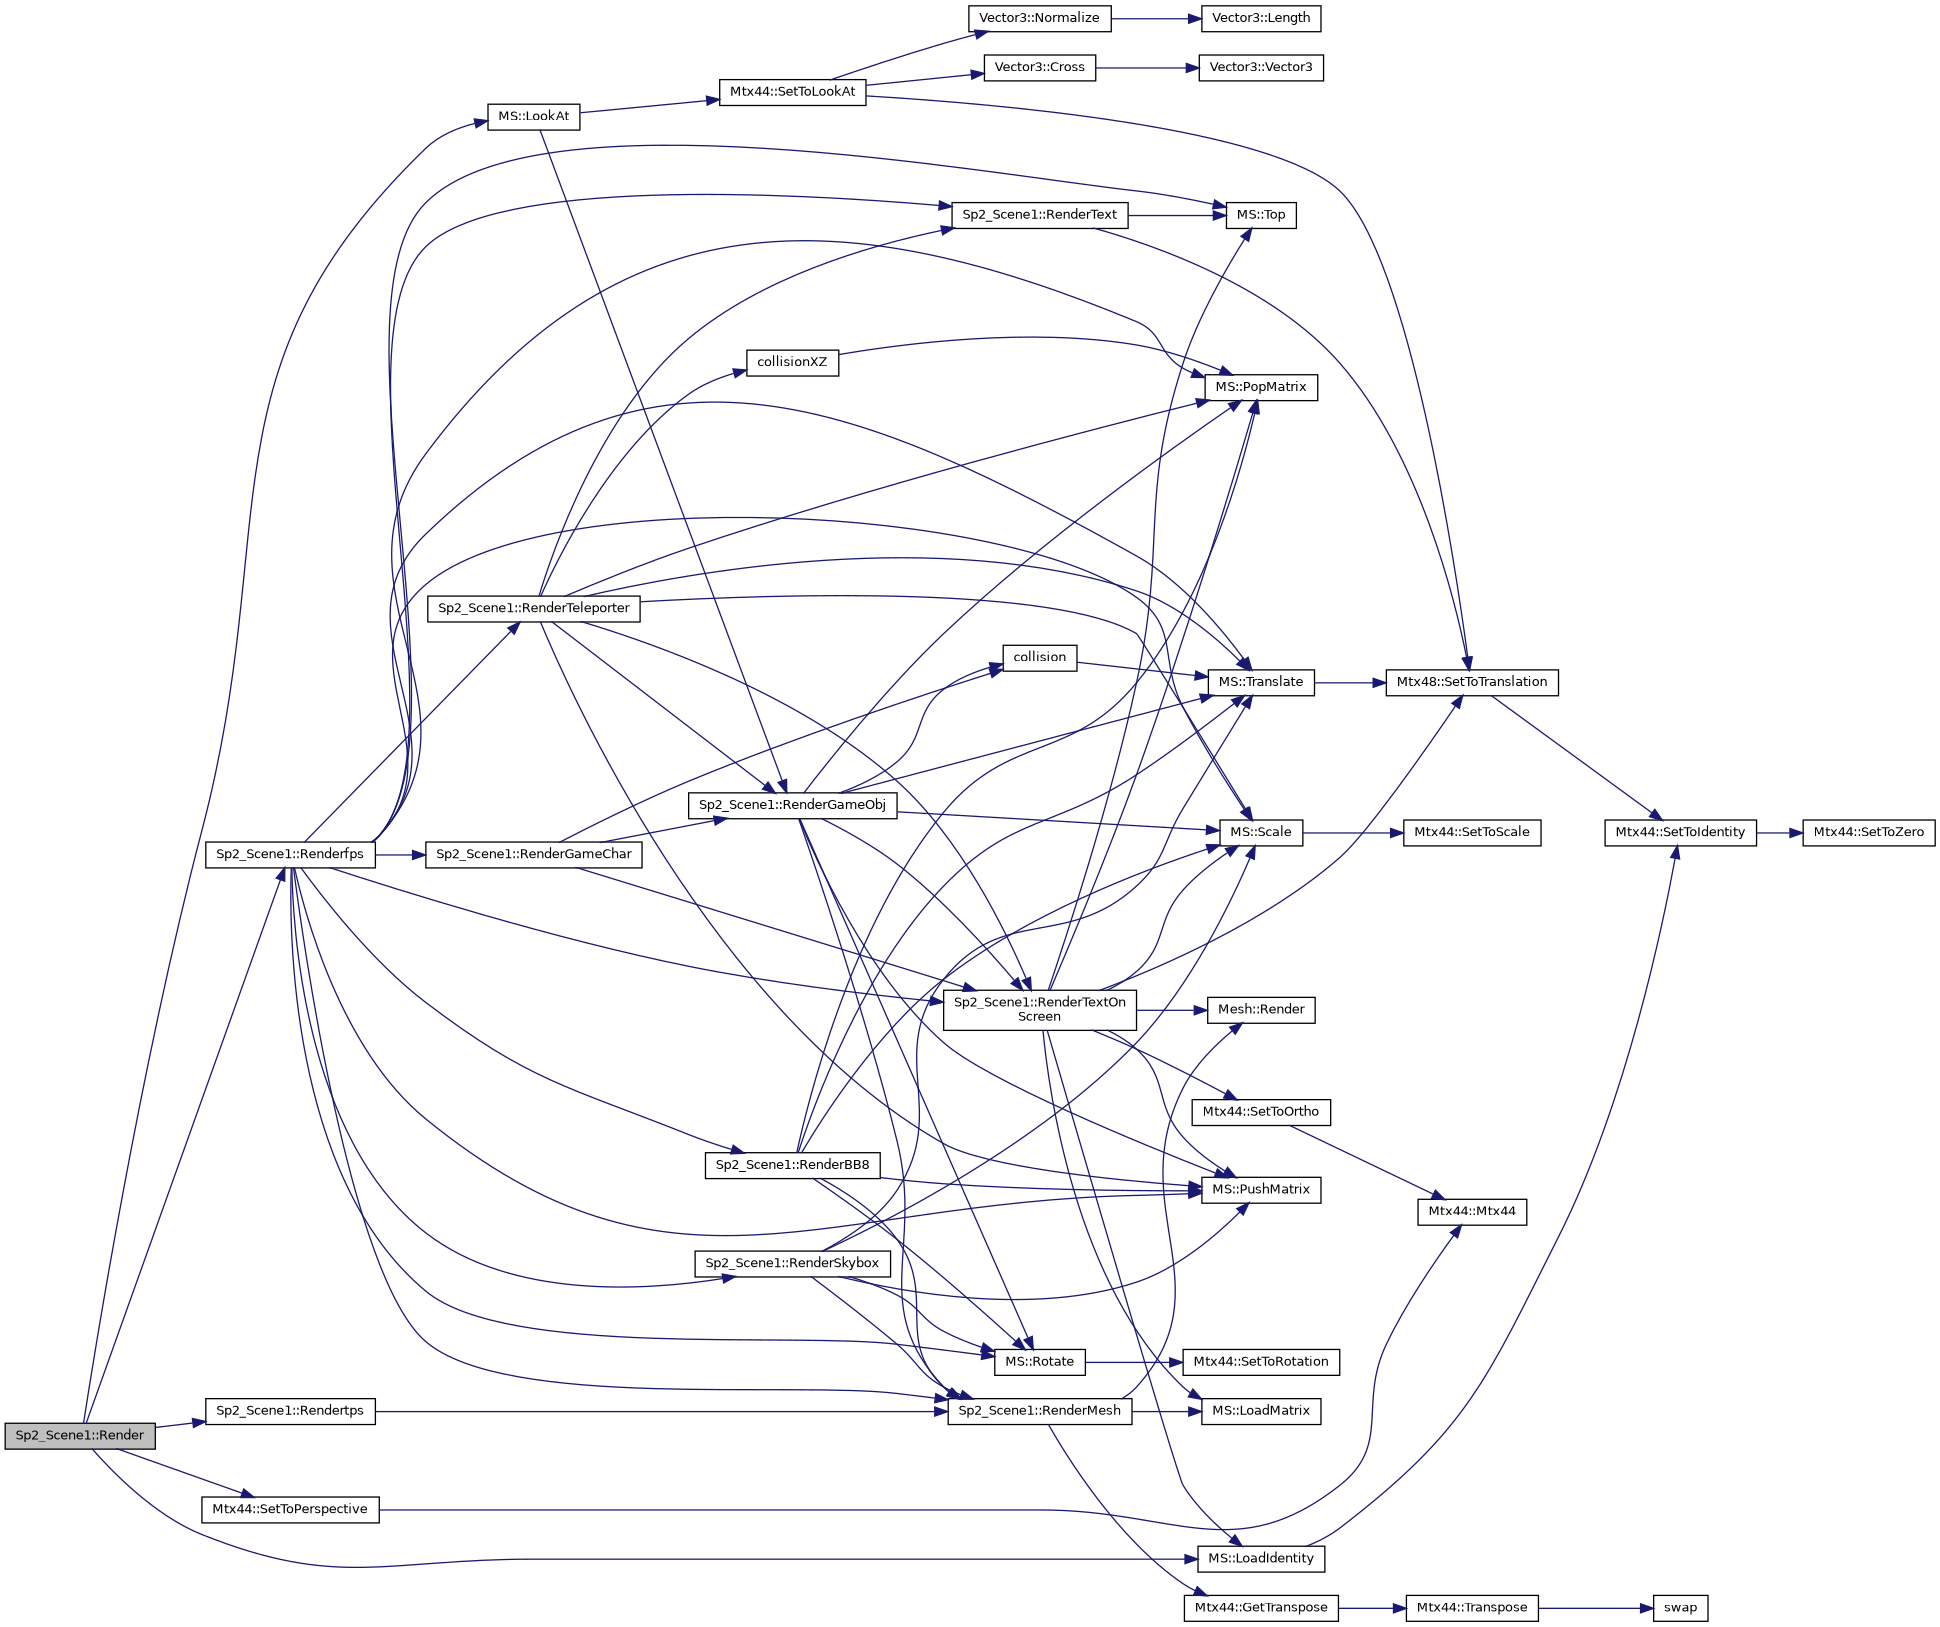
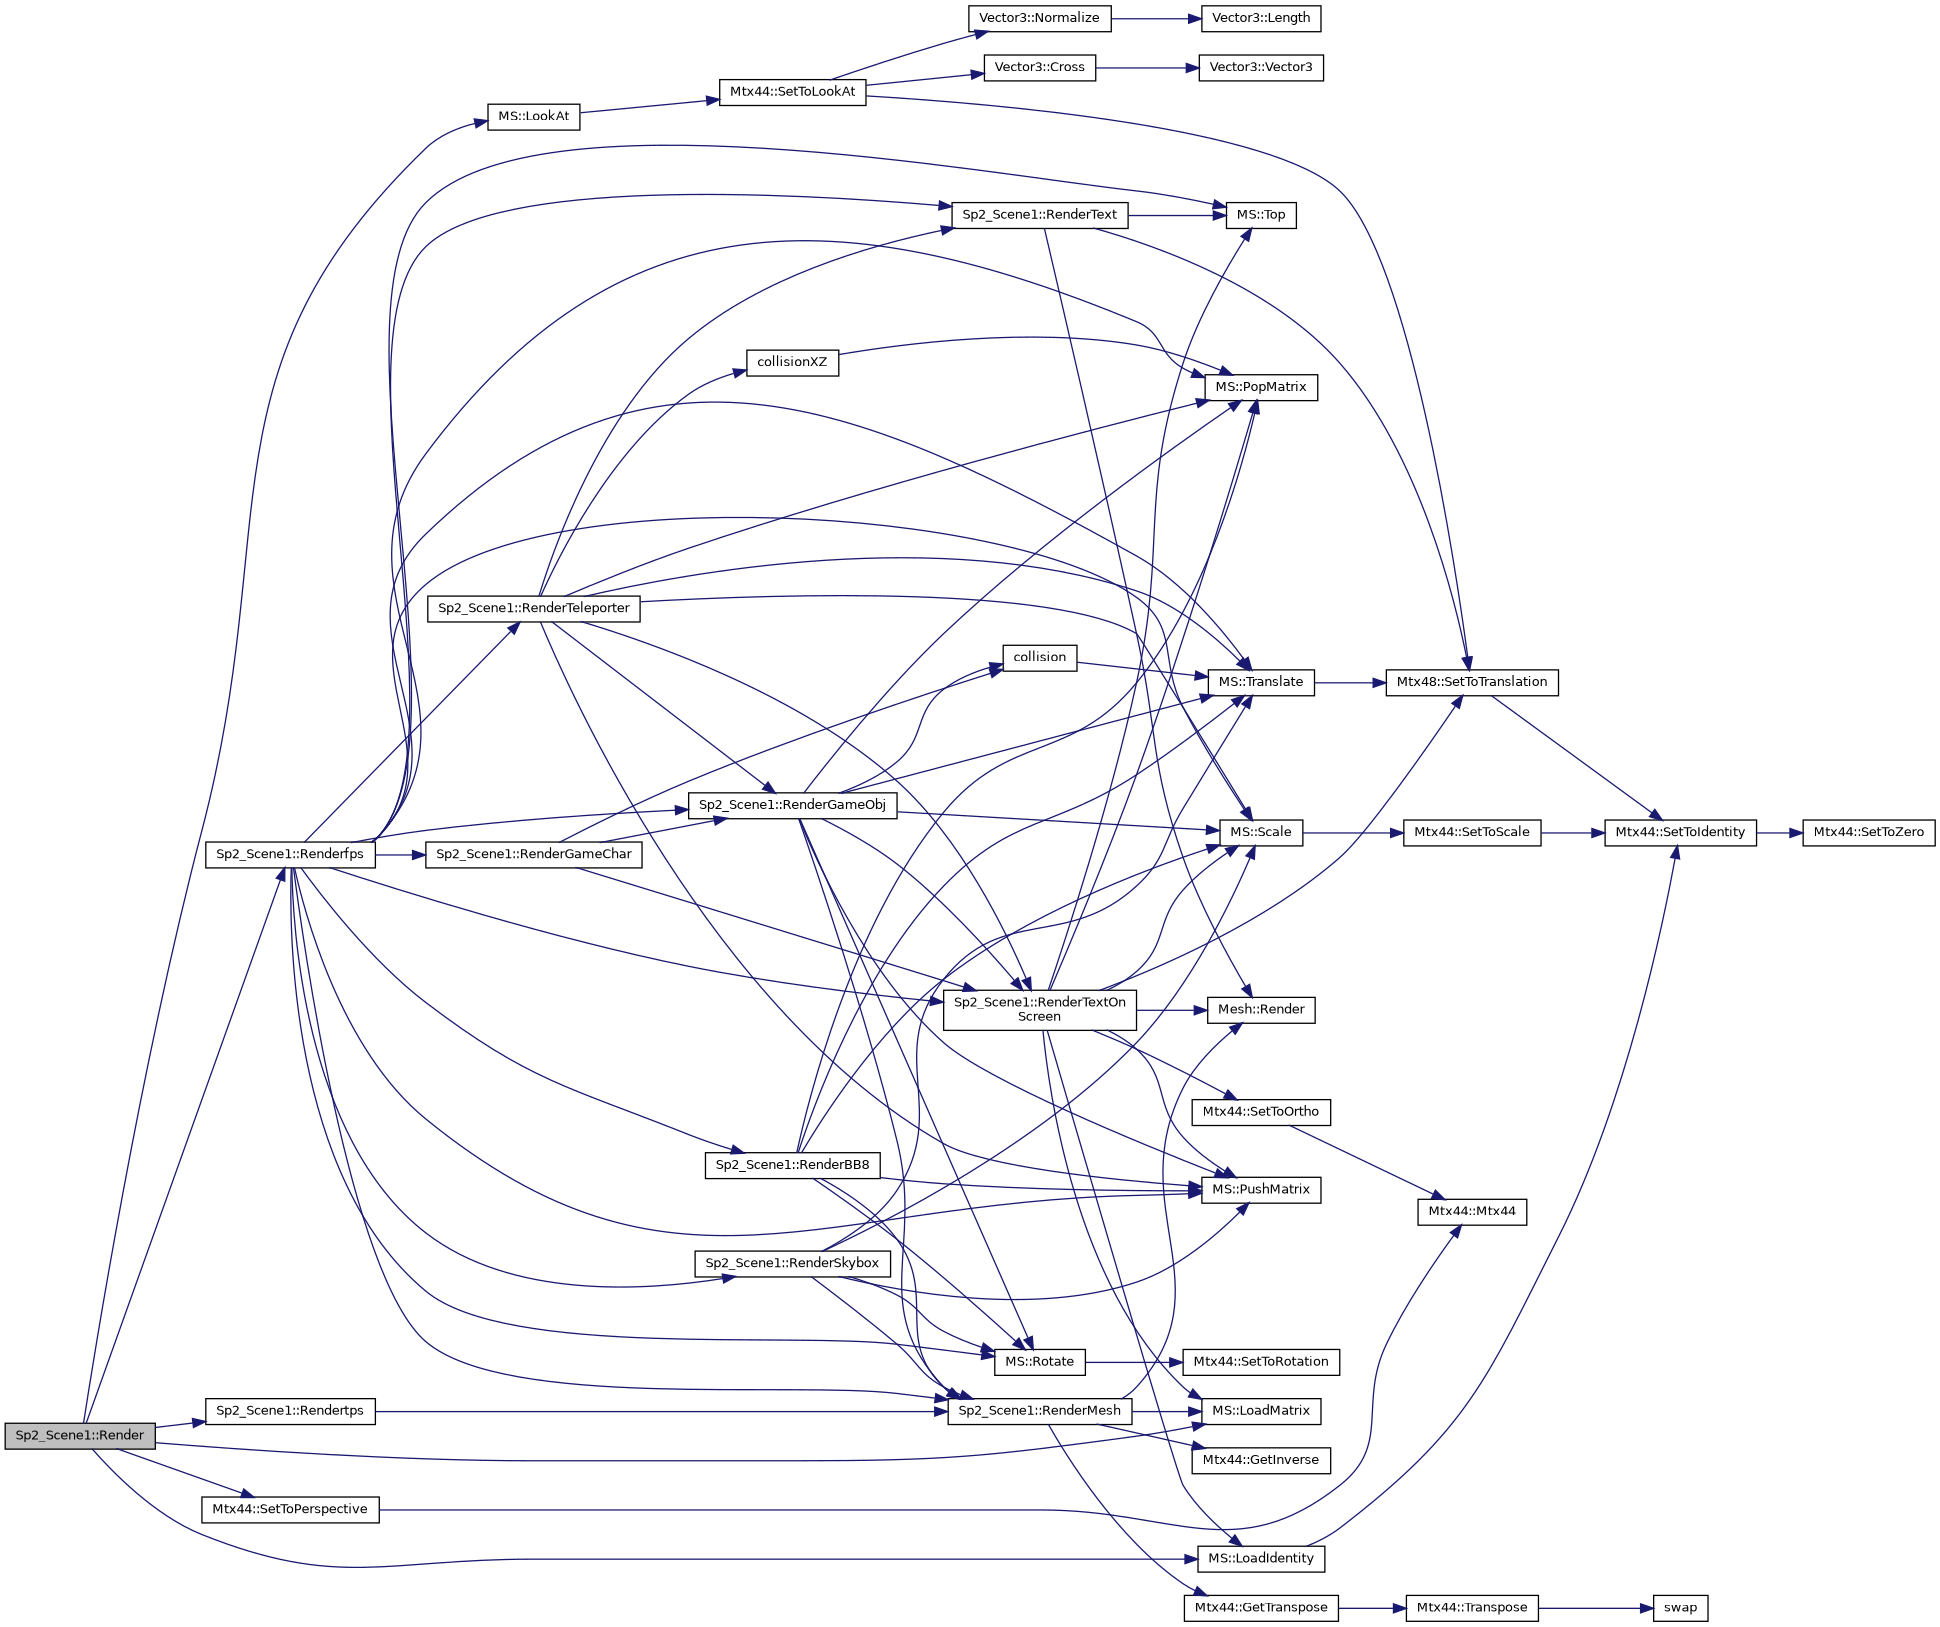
(661, 455) -> (512, 821)
none -> (1132, 612)
none -> (1566, 833)
none -> (675, 1461)
none -> (1261, 1461)
